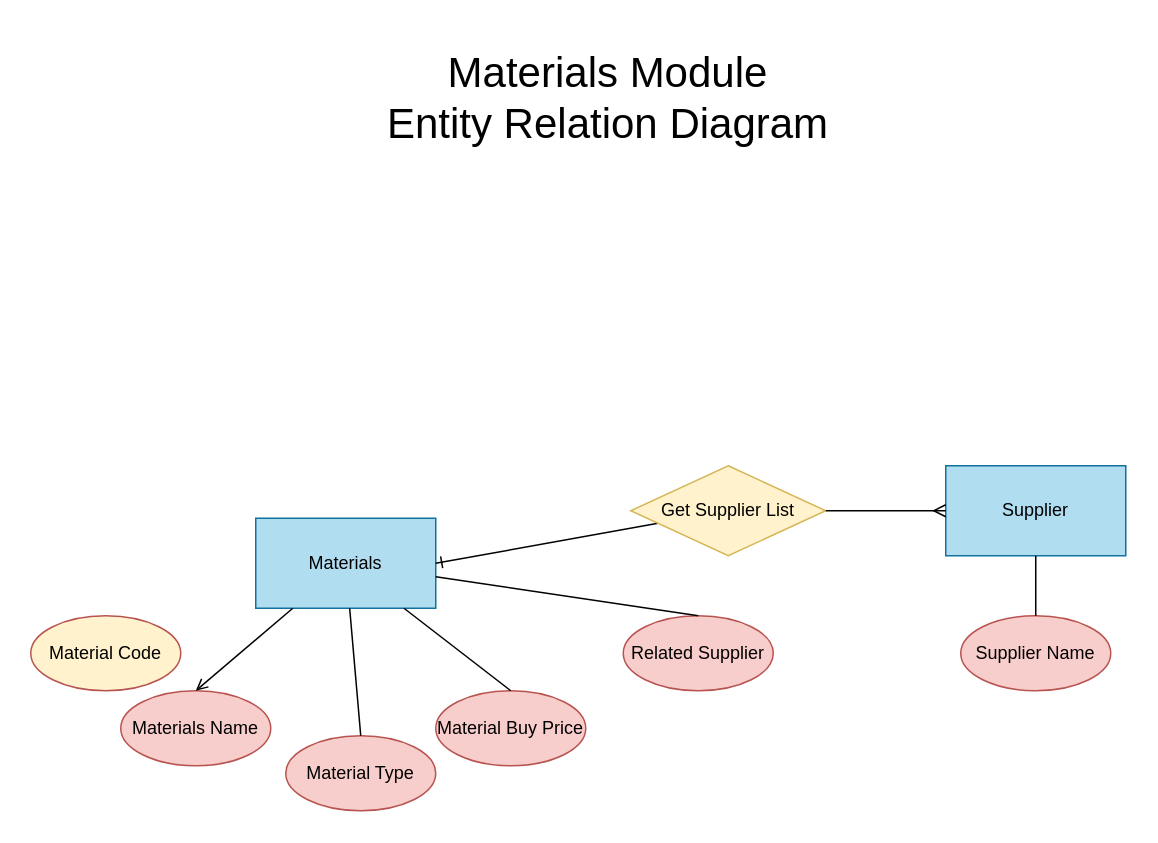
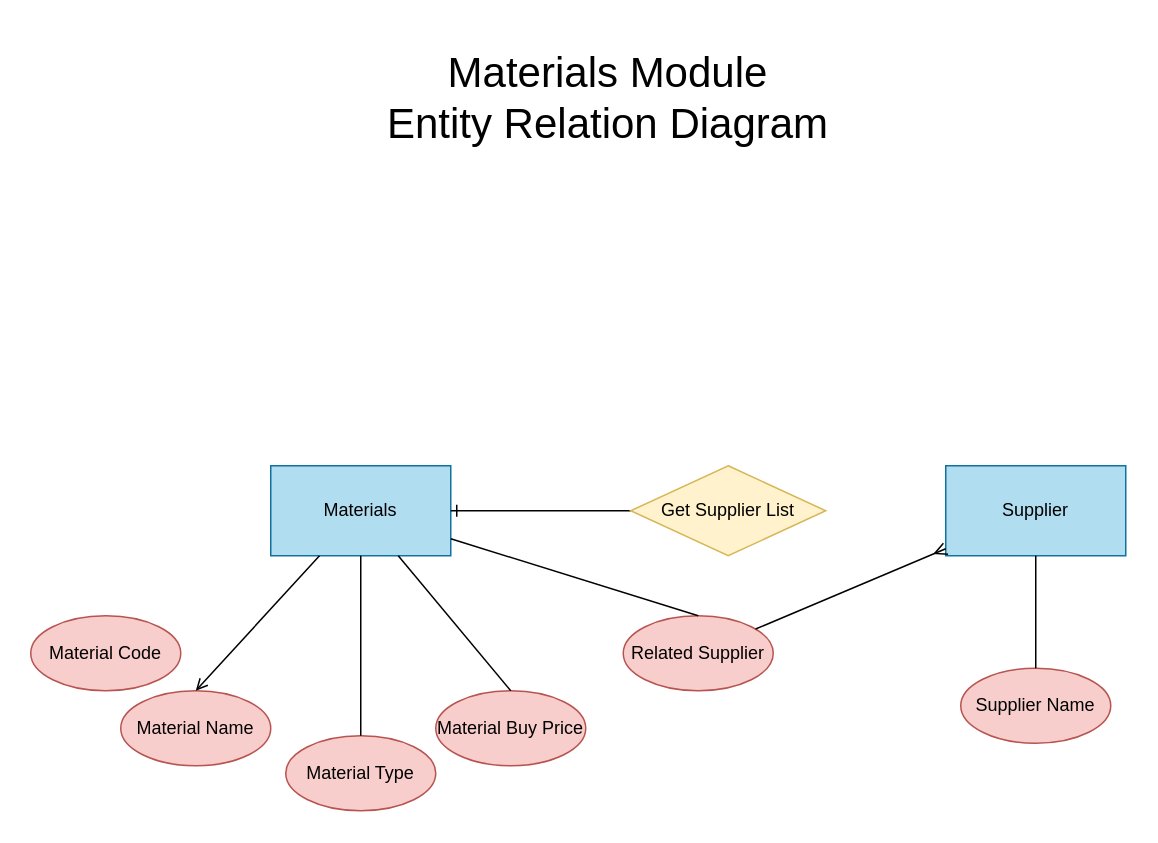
(886, 511) -> (851, 589)
(346, 563) -> (361, 511)
(106, 653) -> (106, 653)
(1036, 653) -> (1036, 706)
(196, 728) -> (196, 728)
